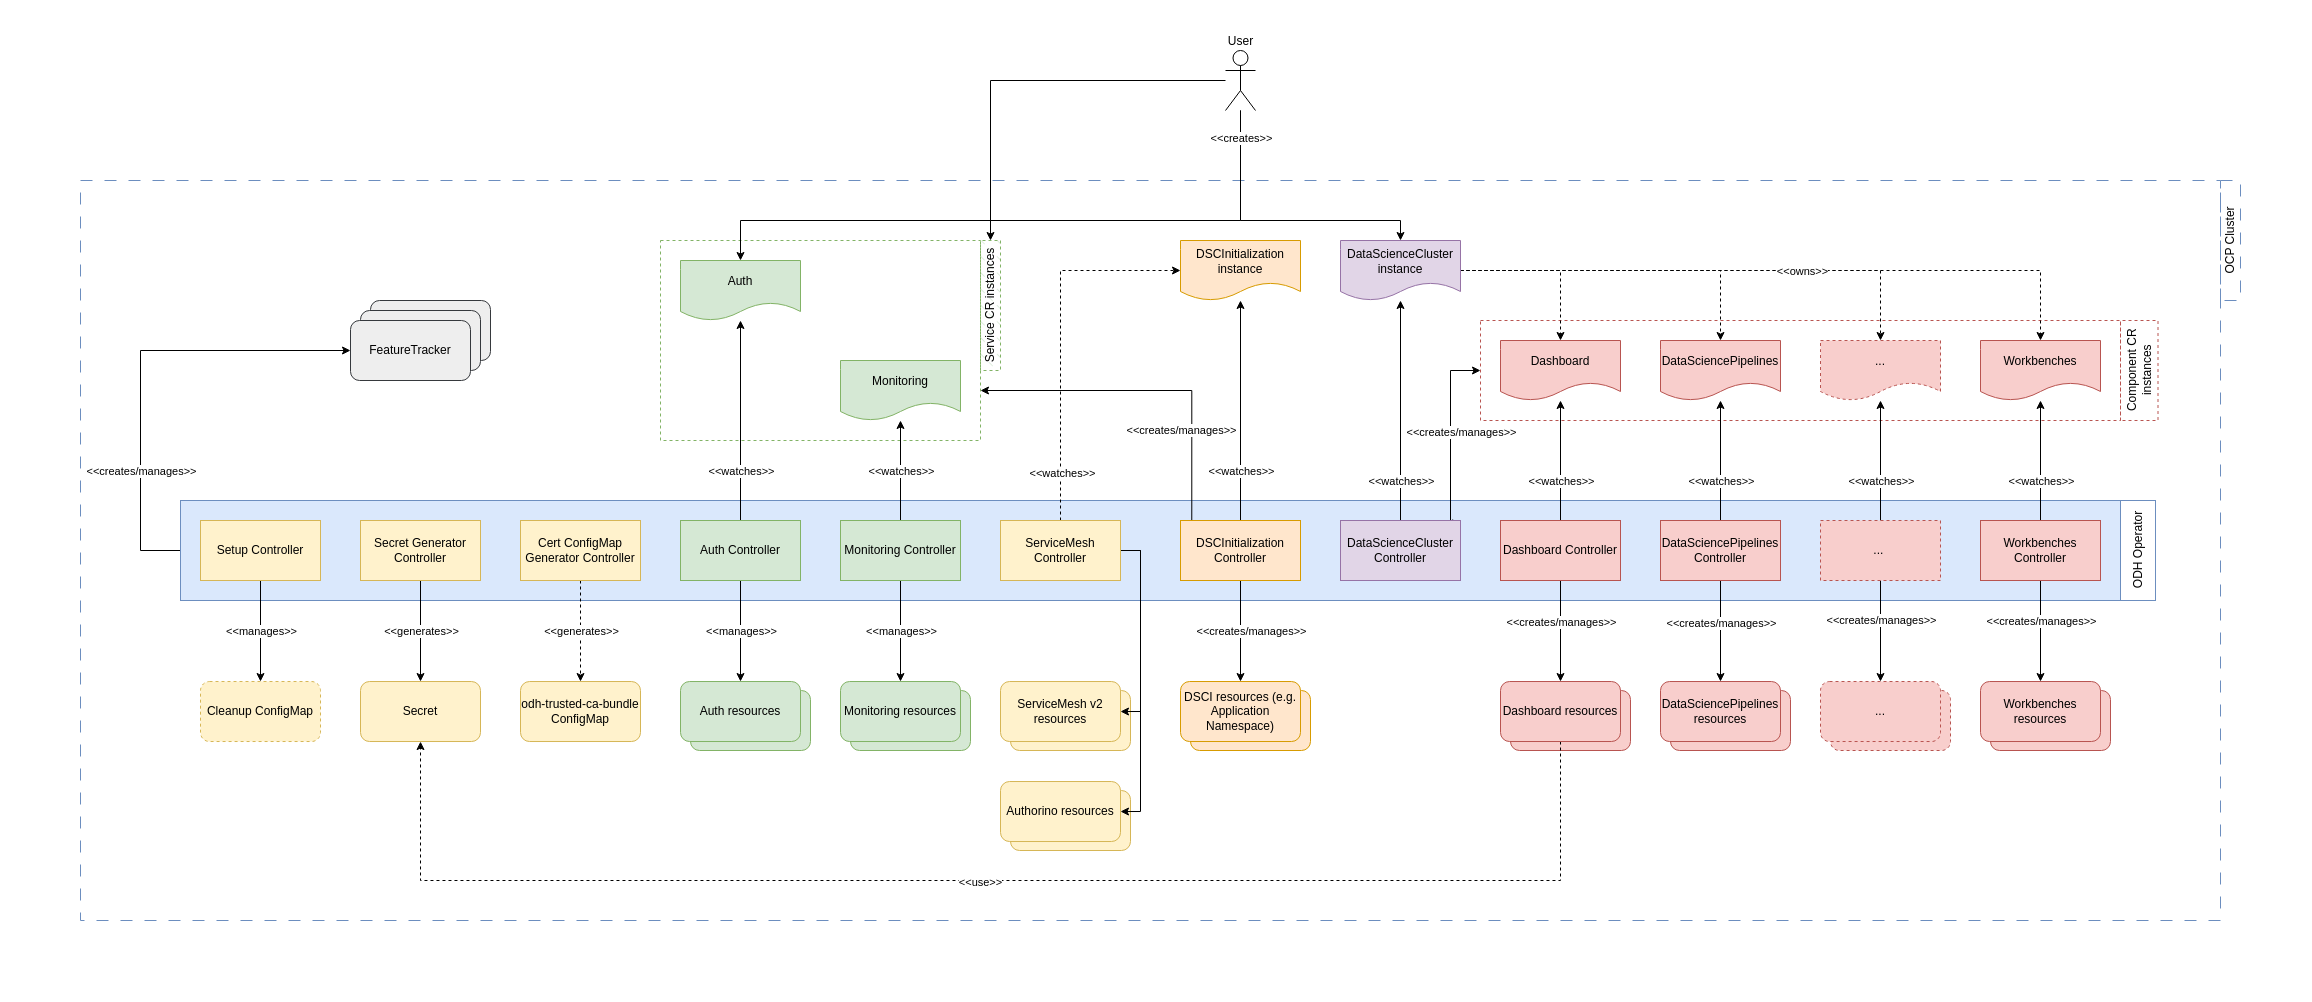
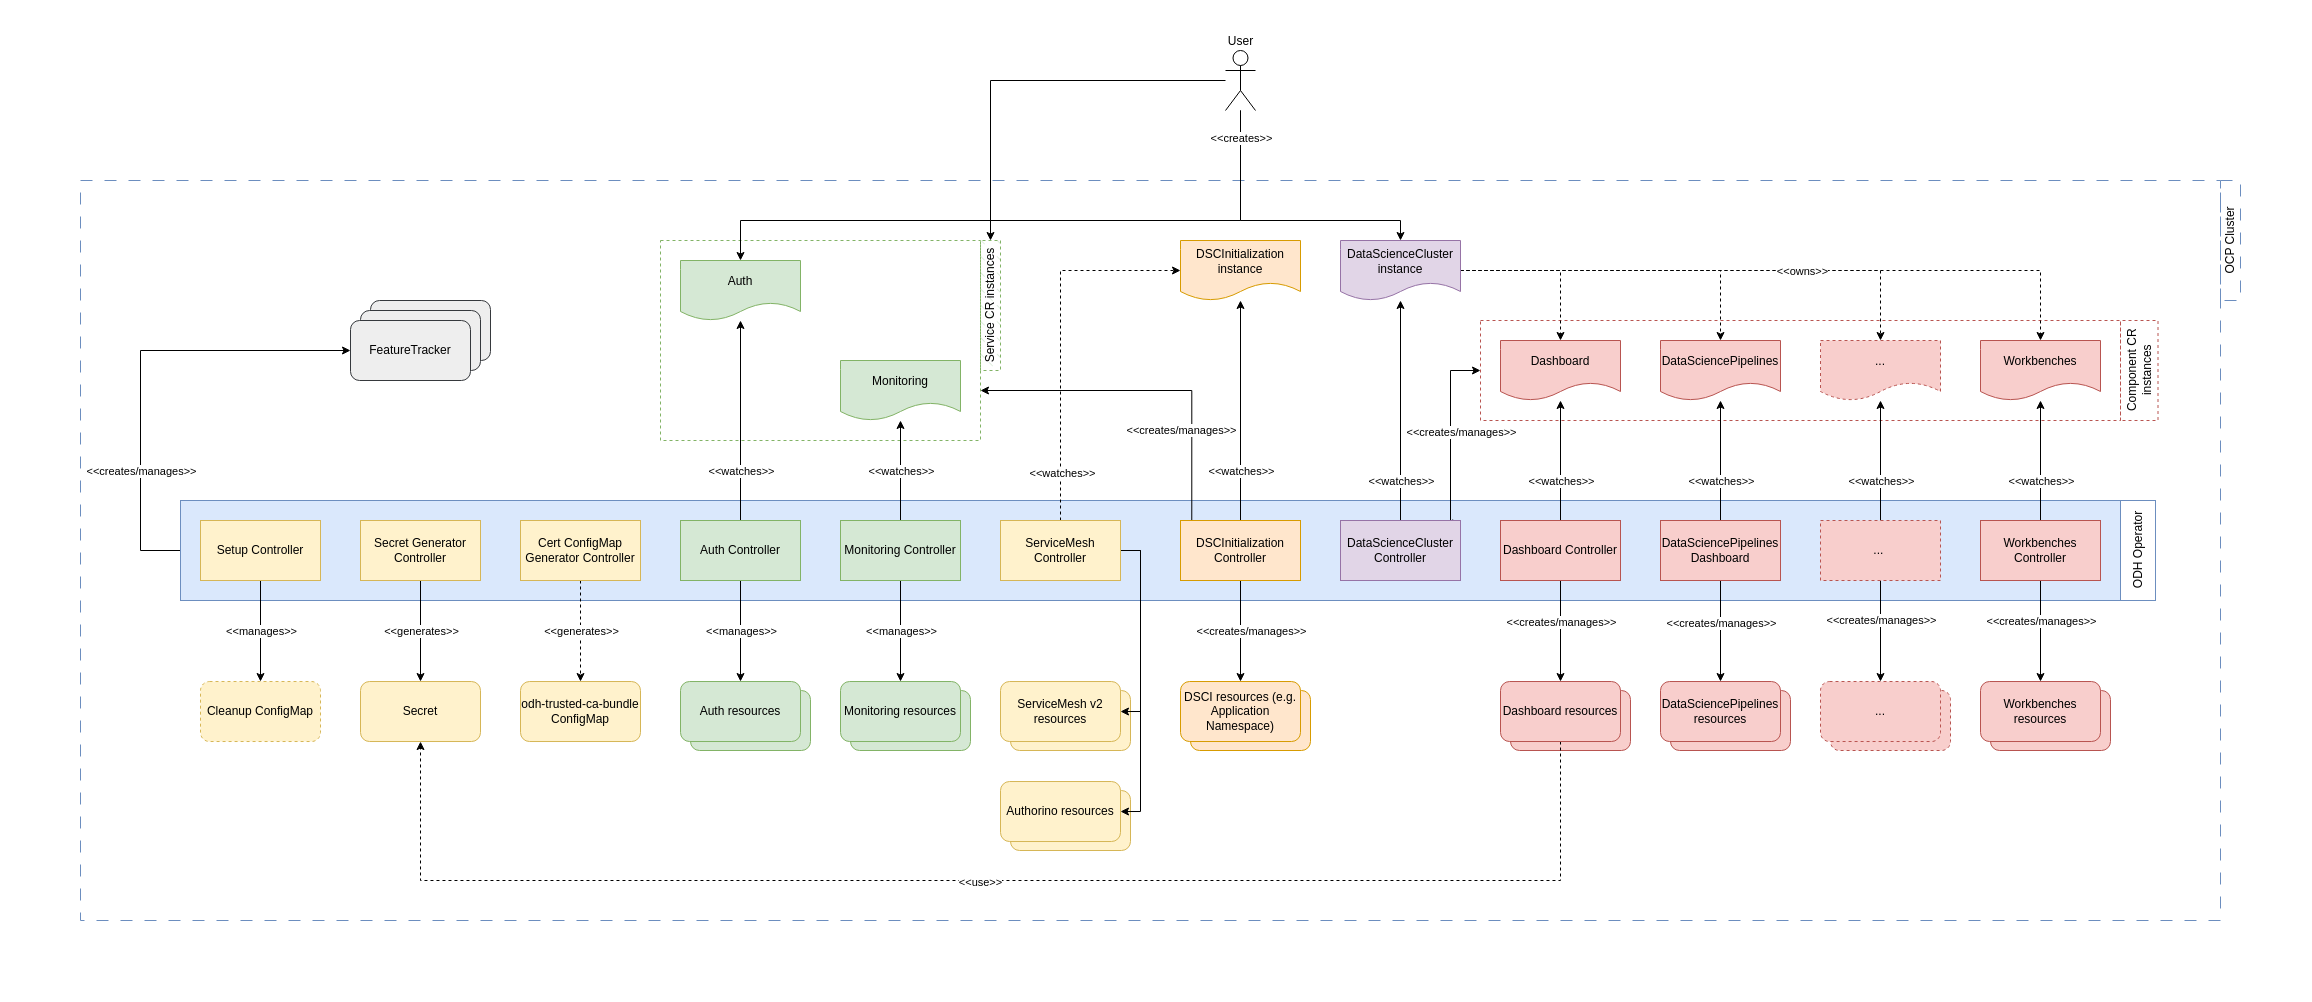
(1721, 551) -> (1721, 551)
